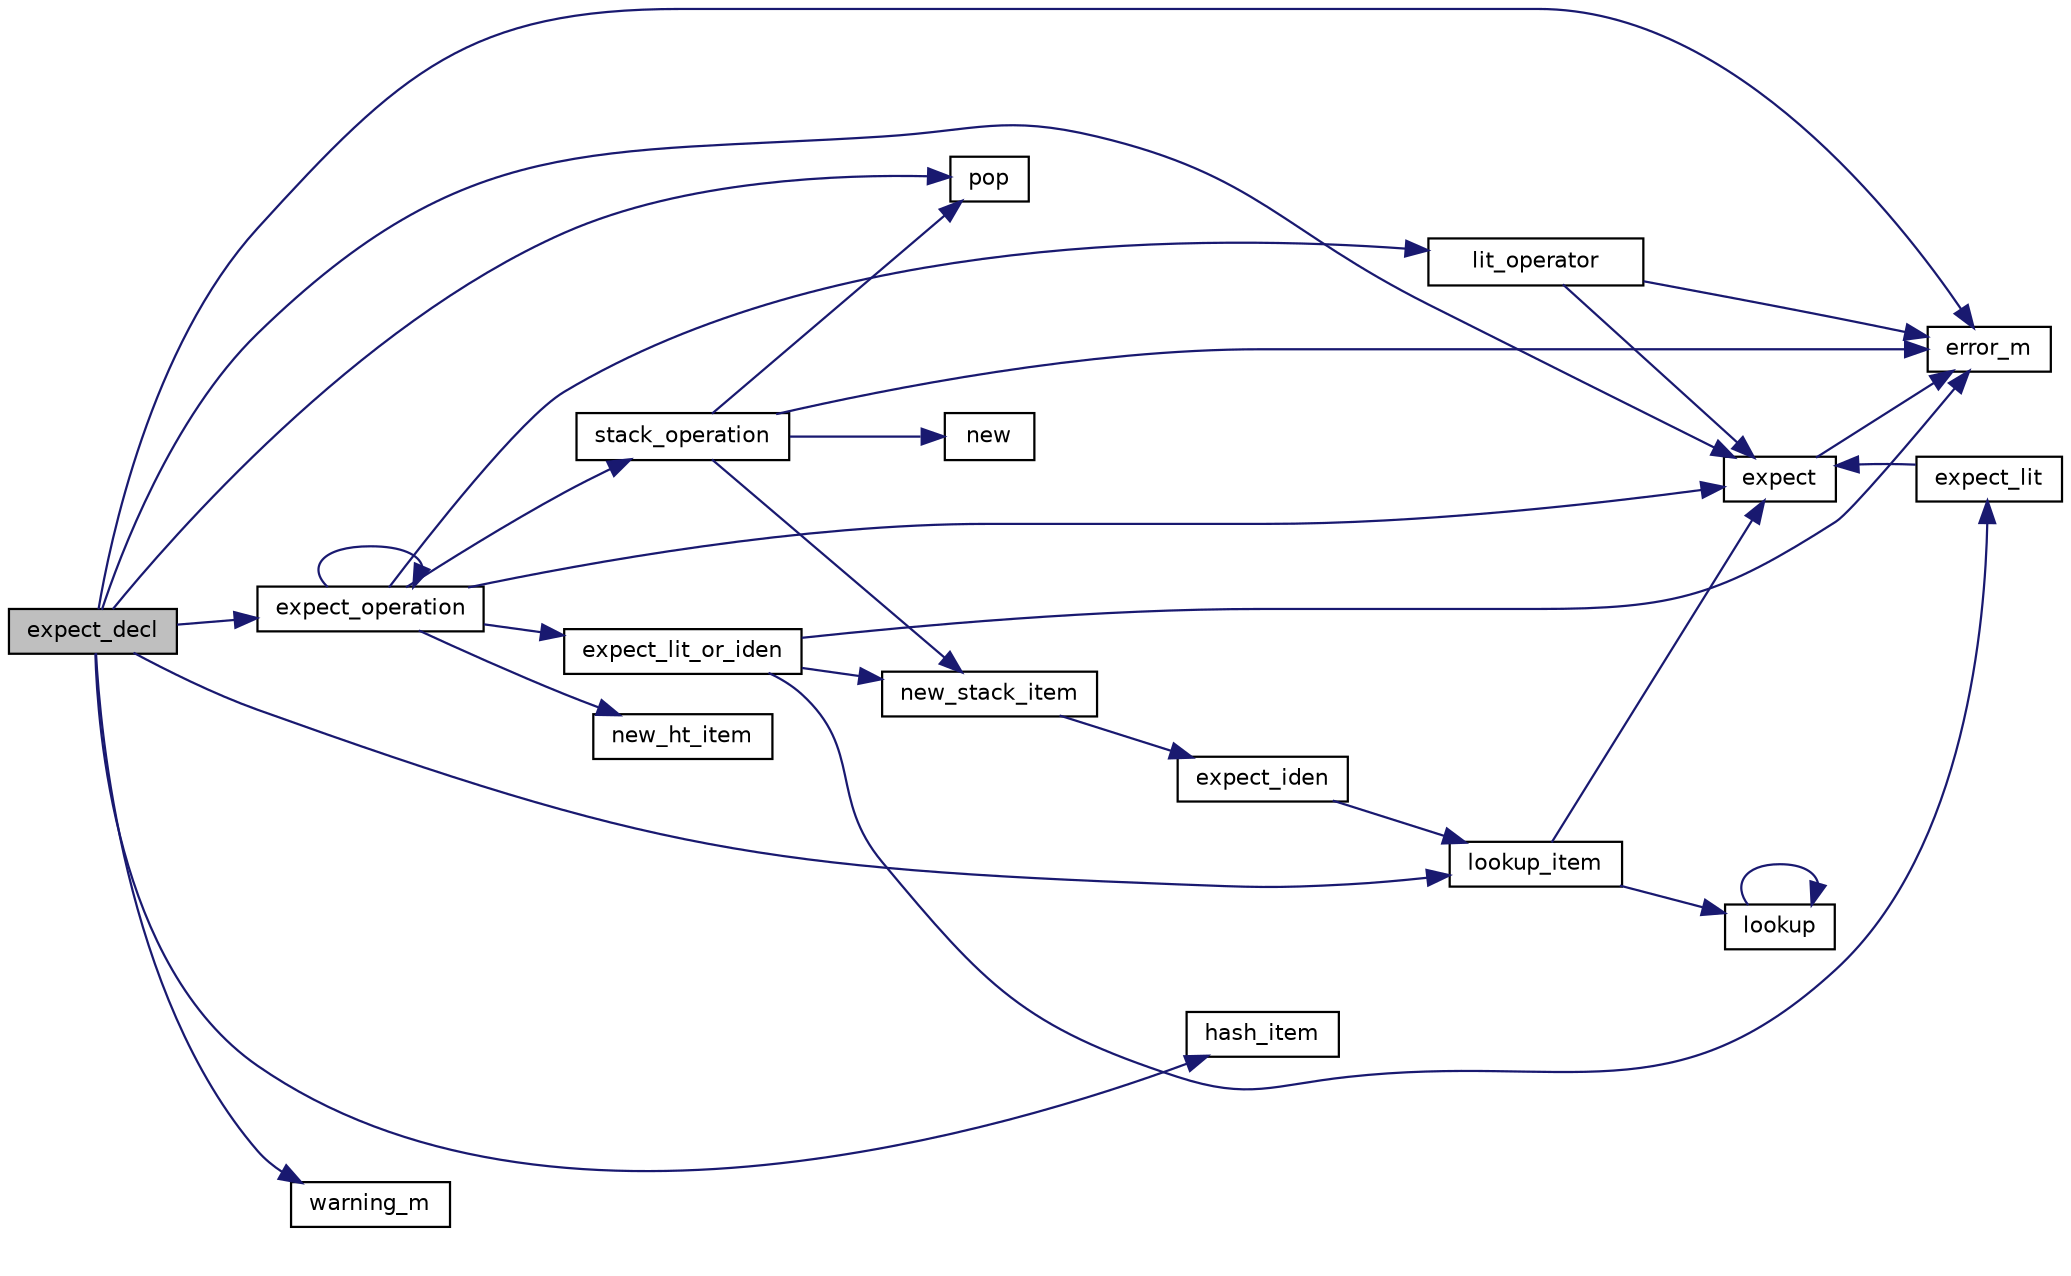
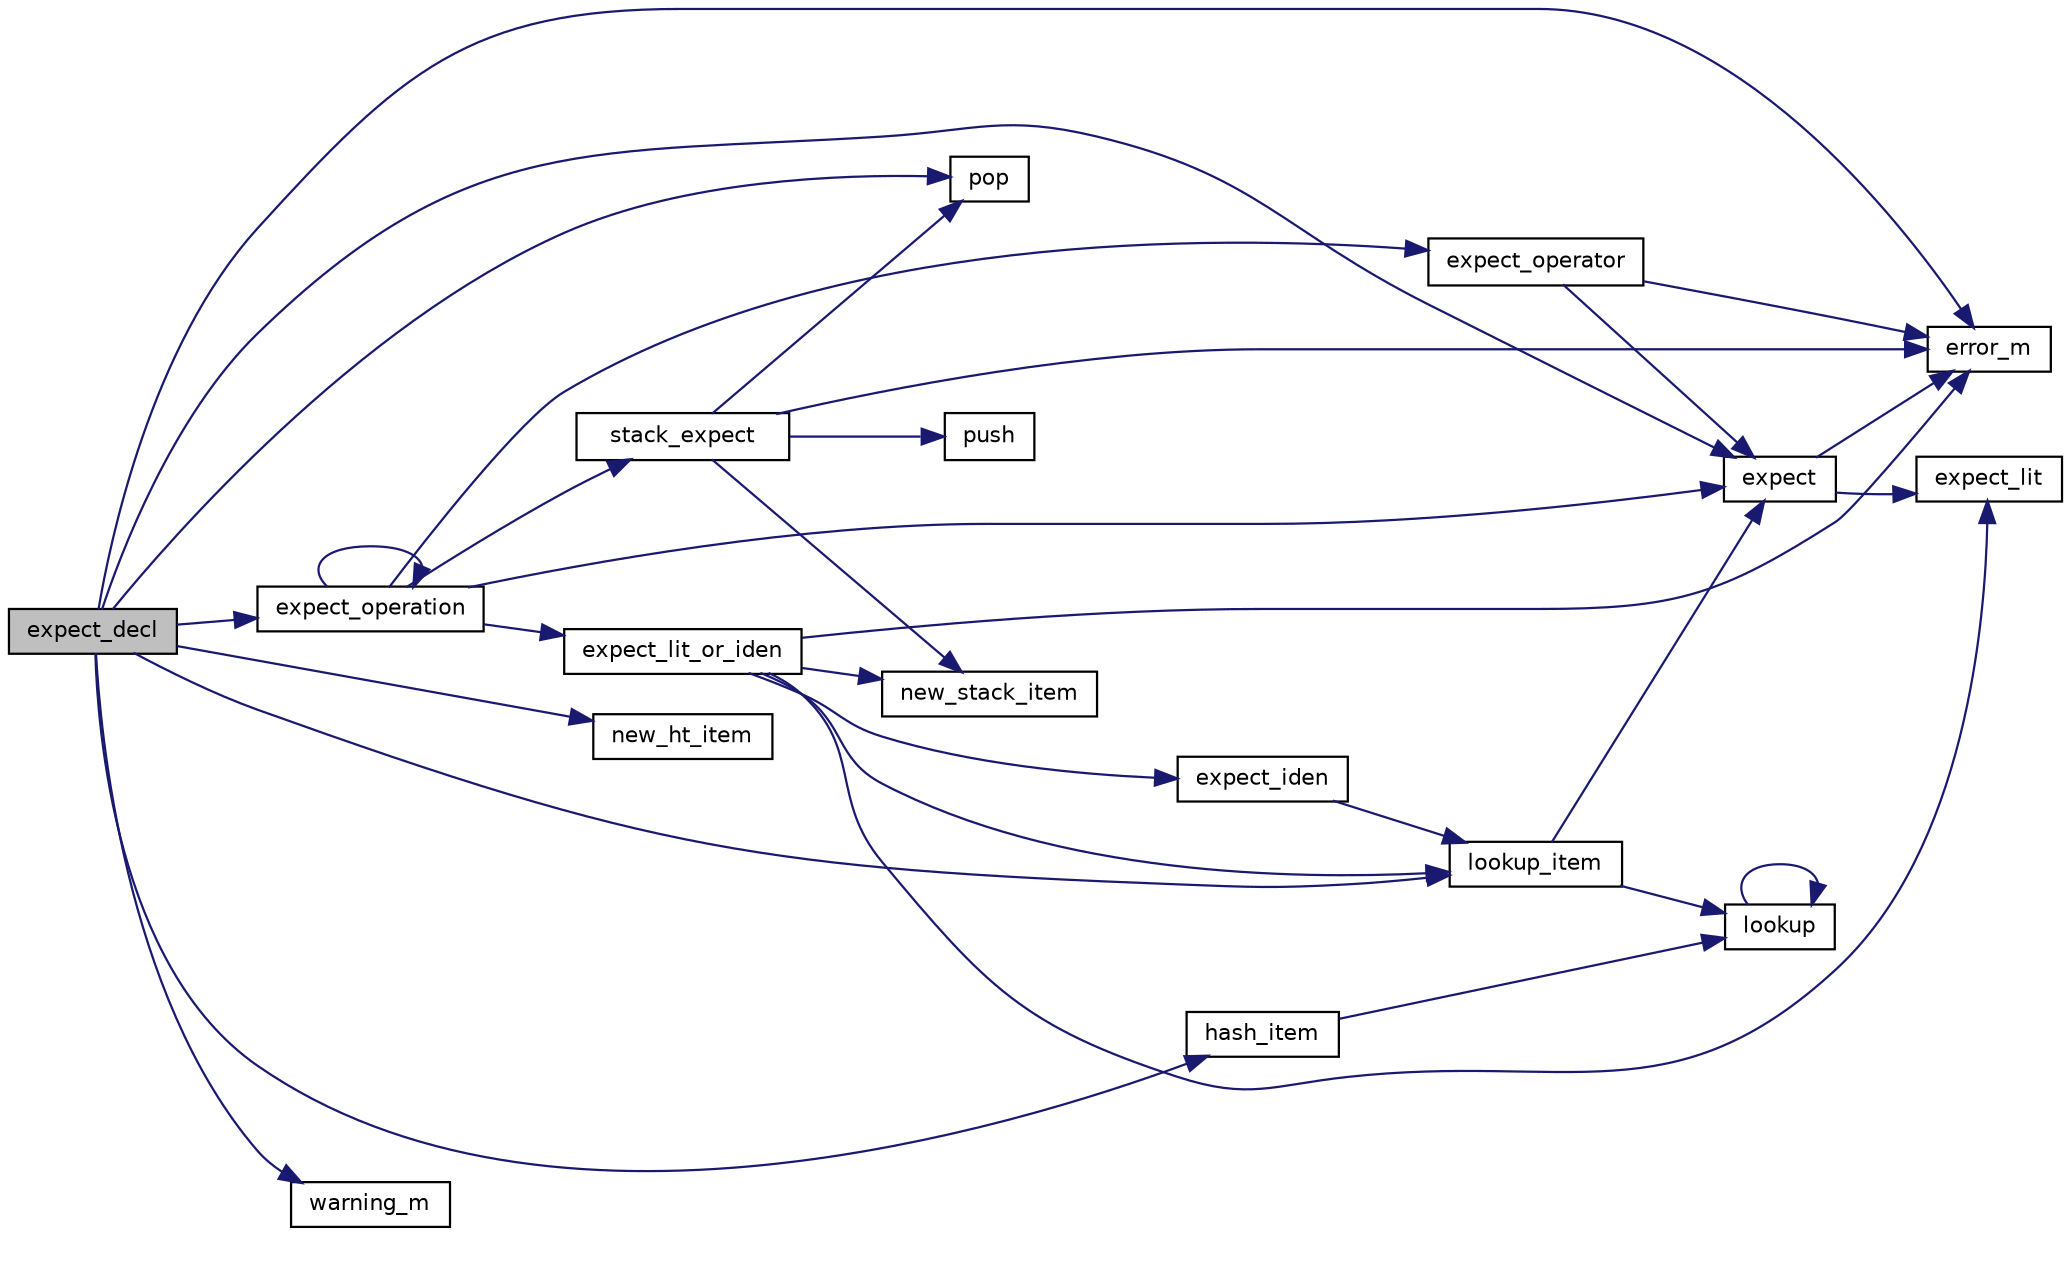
(1536, 262) -> (1536, 262)
(683, 437) -> (683, 437)
(990, 437) -> (990, 437)
(1887, 464) -> (1865, 494)
(508, 670) -> (373, 681)
(1115, 733) -> (944, 752)
none -> (1065, 847)
none -> (1521, 981)
